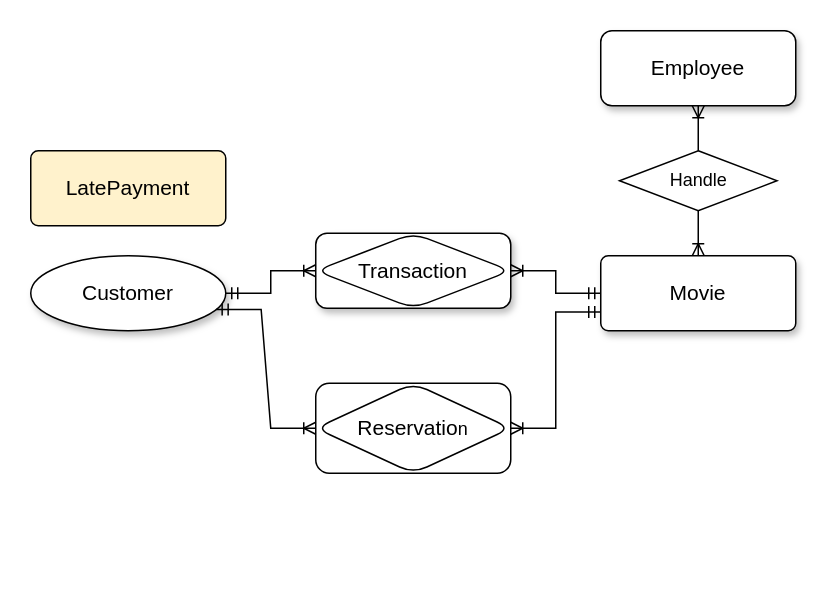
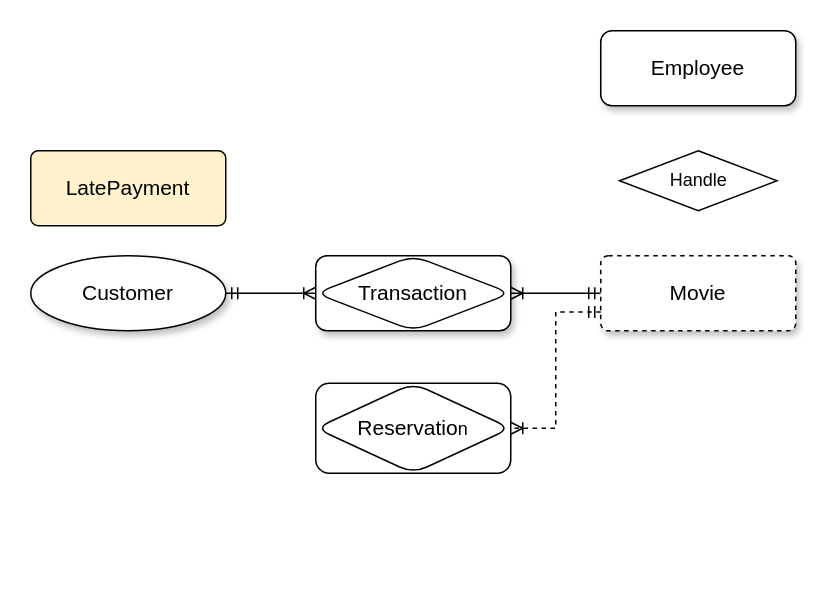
(698, 129) -> none
(698, 233) -> none
(413, 271) -> (413, 293)
(698, 293) -> (698, 293)
(266, 368) -> none
(556, 370) -> (556, 370)
